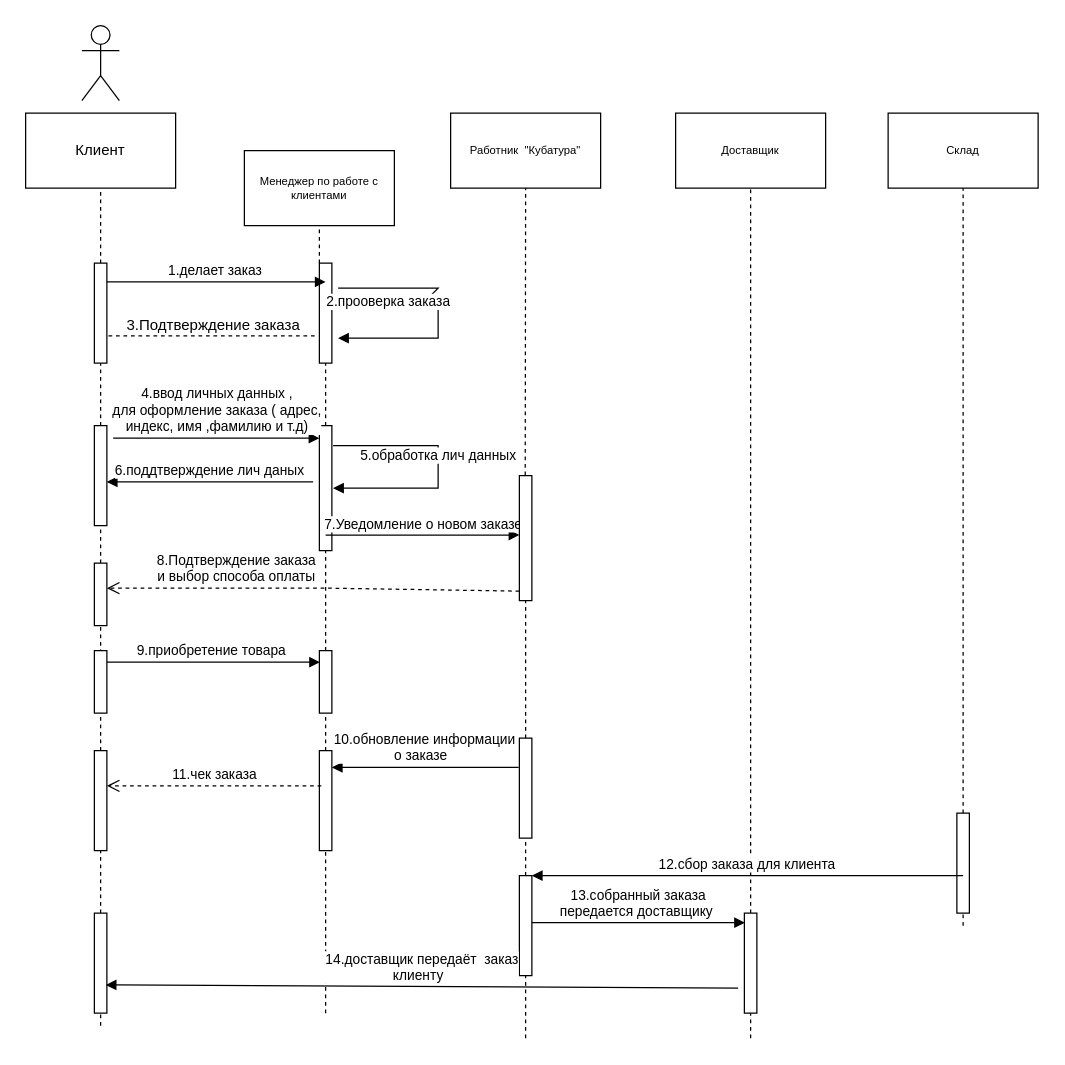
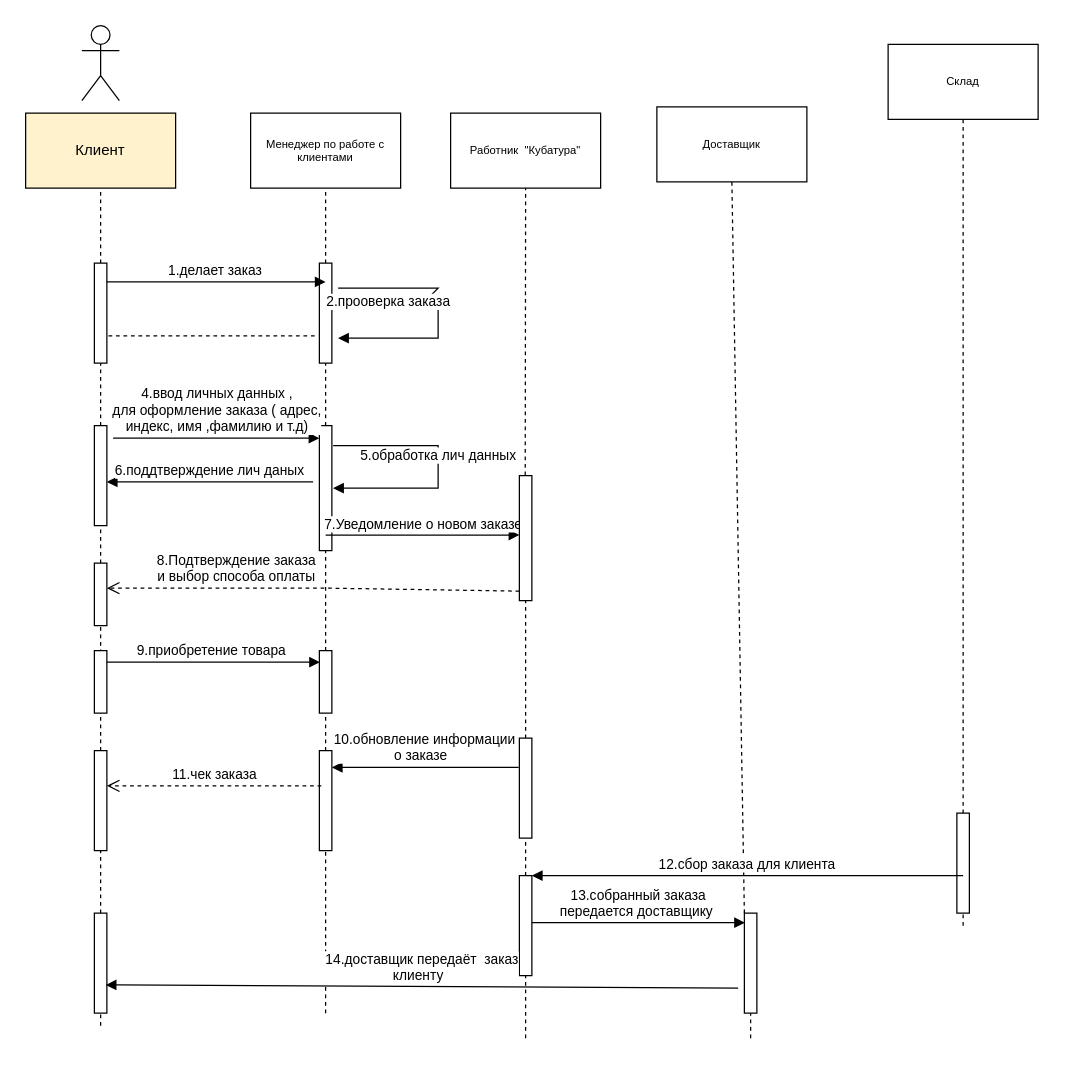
(101, 151) -> (101, 151)
(751, 151) -> (732, 144)
(963, 151) -> (963, 82)
(319, 188) -> (326, 151)
(213, 326) -> none
